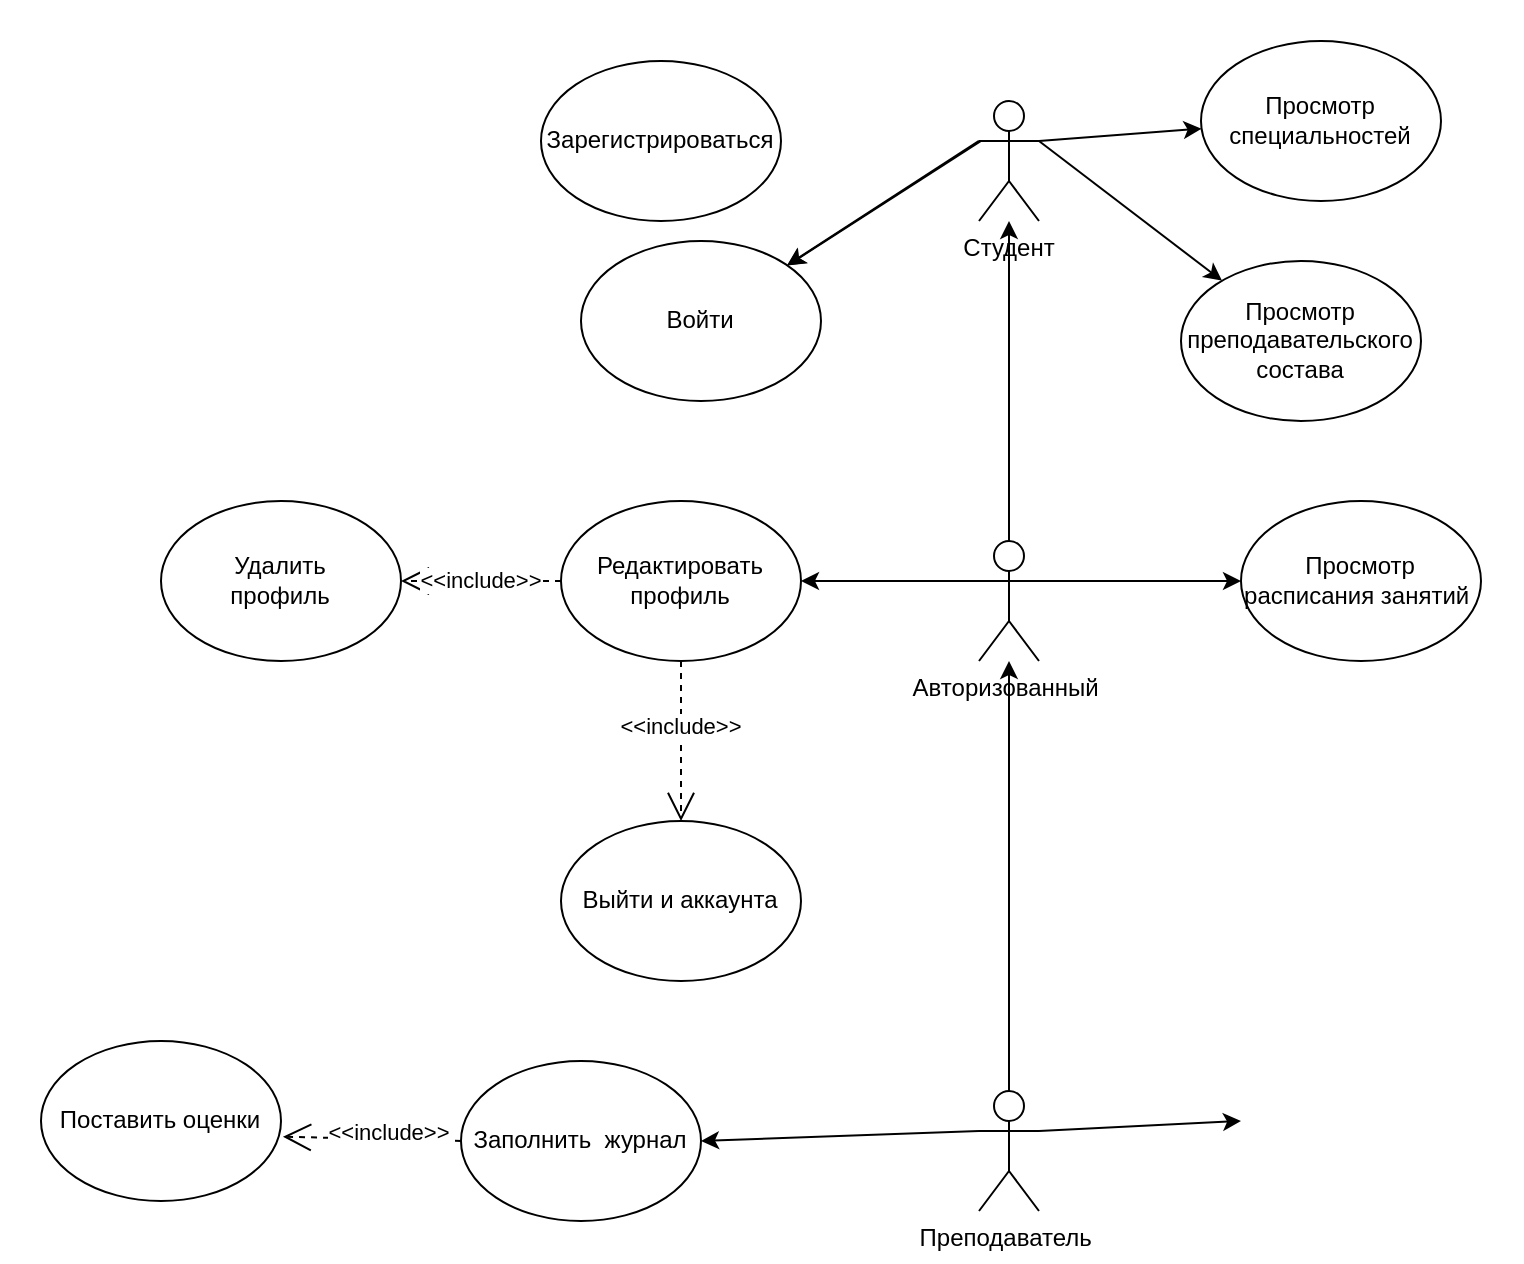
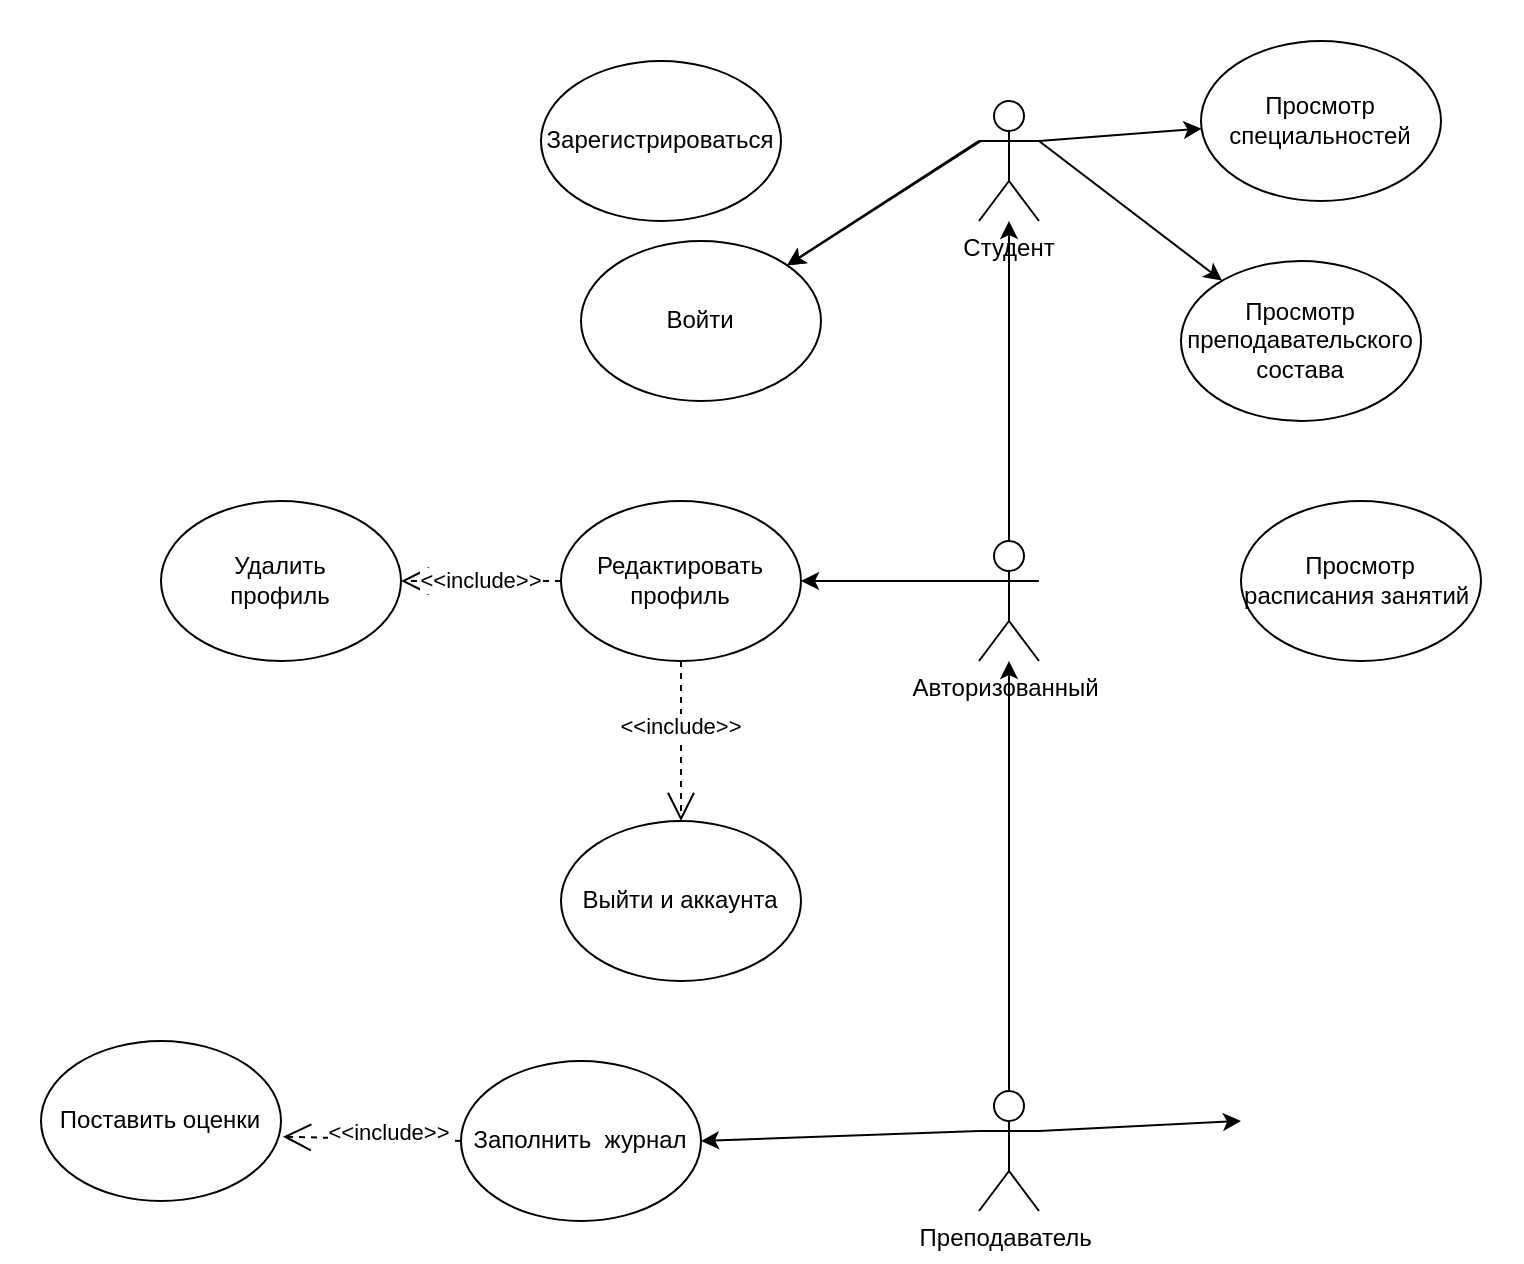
(1134, 581) -> none
